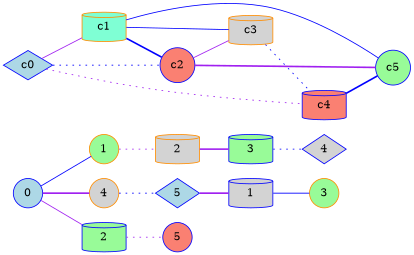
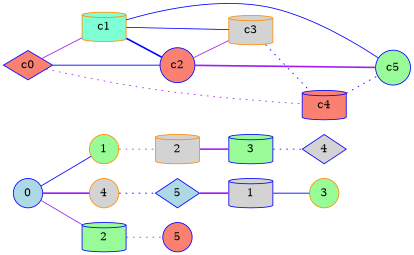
(28, 65) -> (28, 65)
(106, 65) -> (106, 65)
(362, 85) -> (362, 85)
